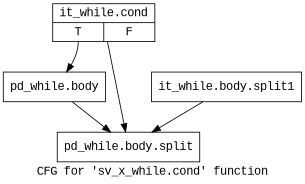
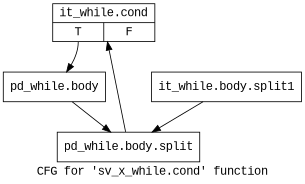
(116, 83) -> (117, 91)
